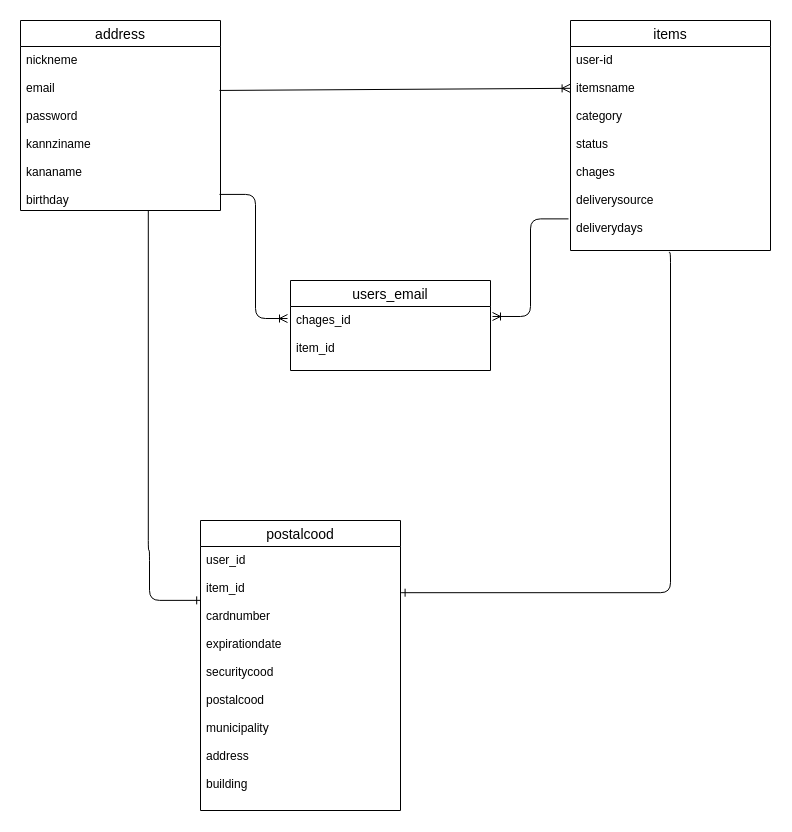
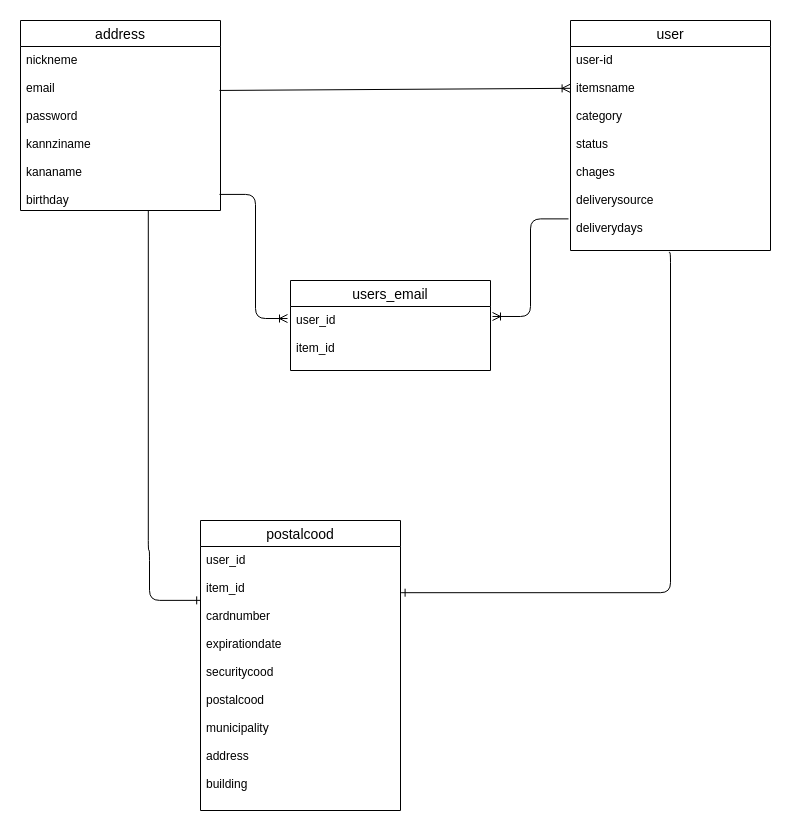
(670, 34) -> (670, 34)
(325, 320) -> (318, 320)
